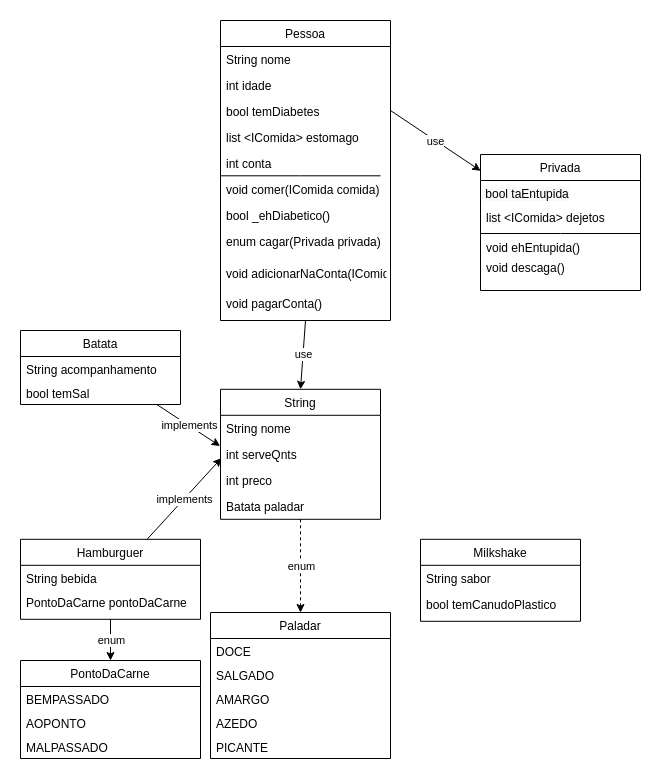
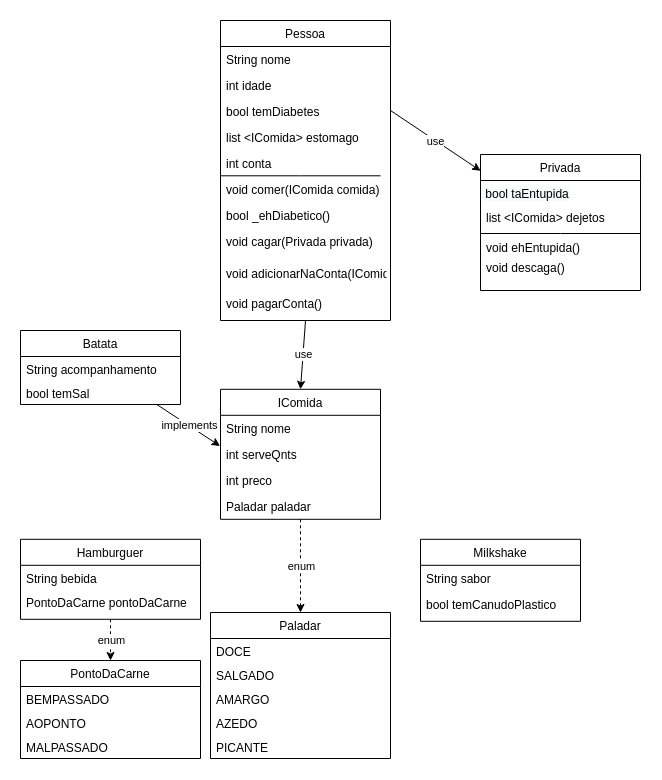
(310, 242) -> (309, 242)
(300, 403) -> (300, 403)
(182, 501) -> none
(270, 507) -> (272, 507)
(111, 626) -> (111, 626)
